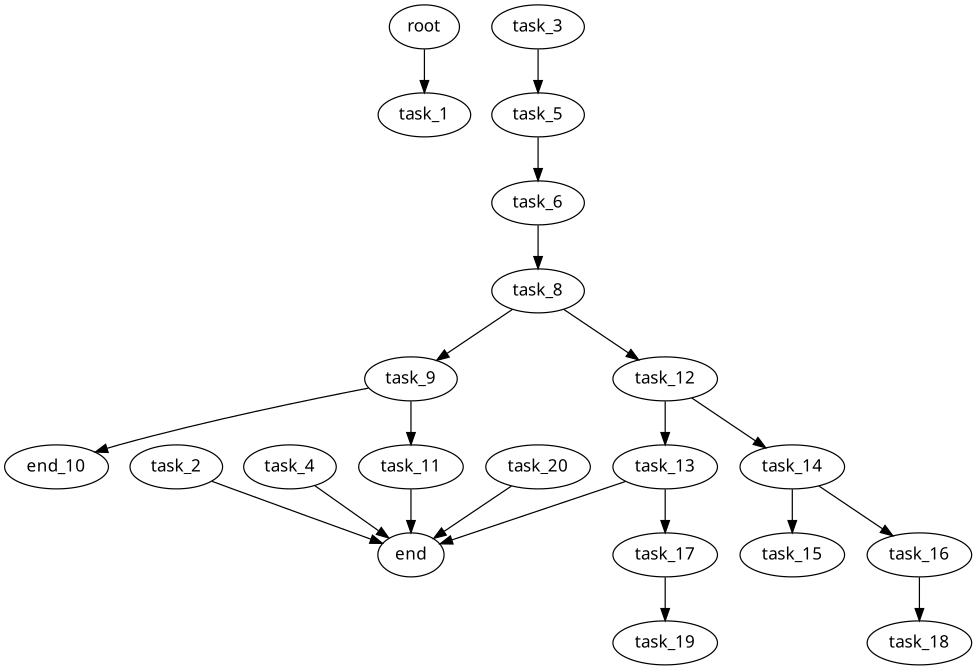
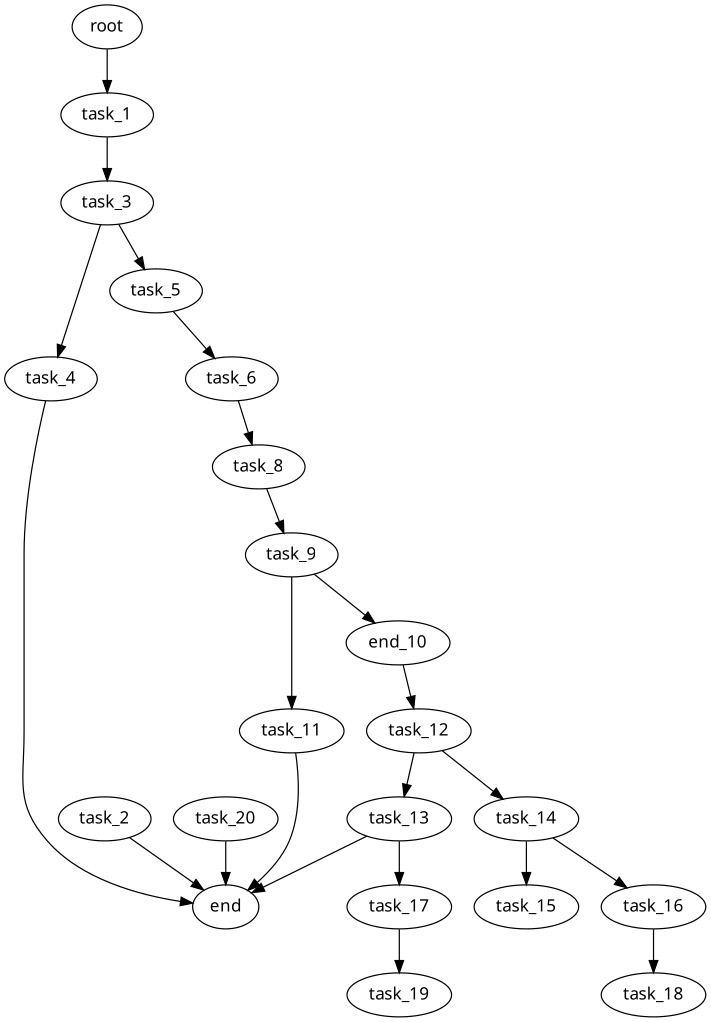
none -> (107, 153)
none -> (81, 285)
(596, 331) -> (407, 681)
